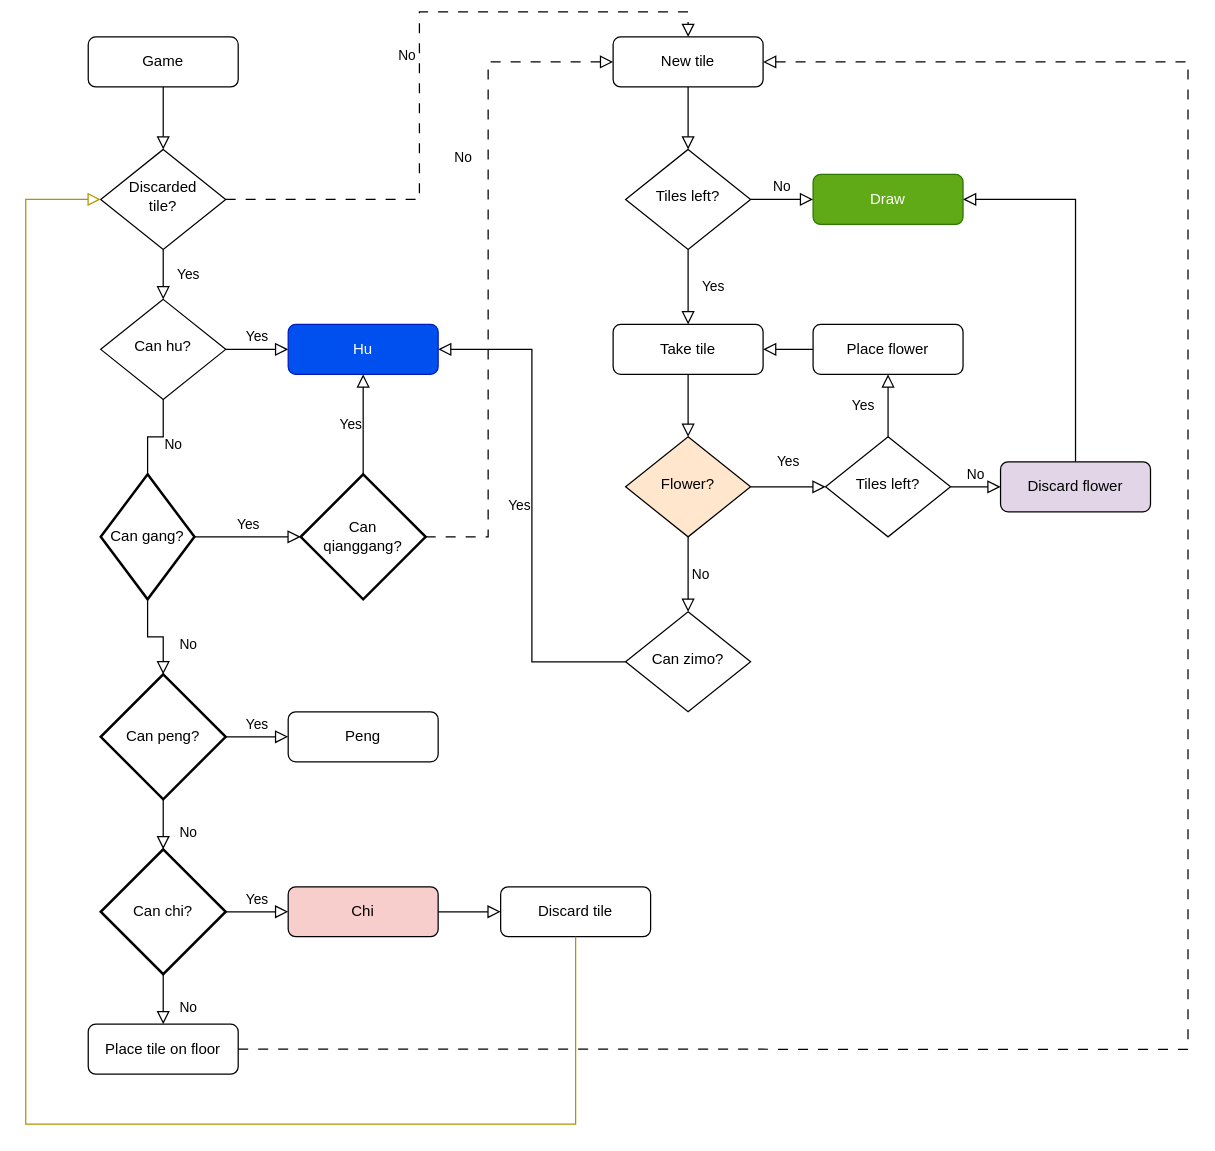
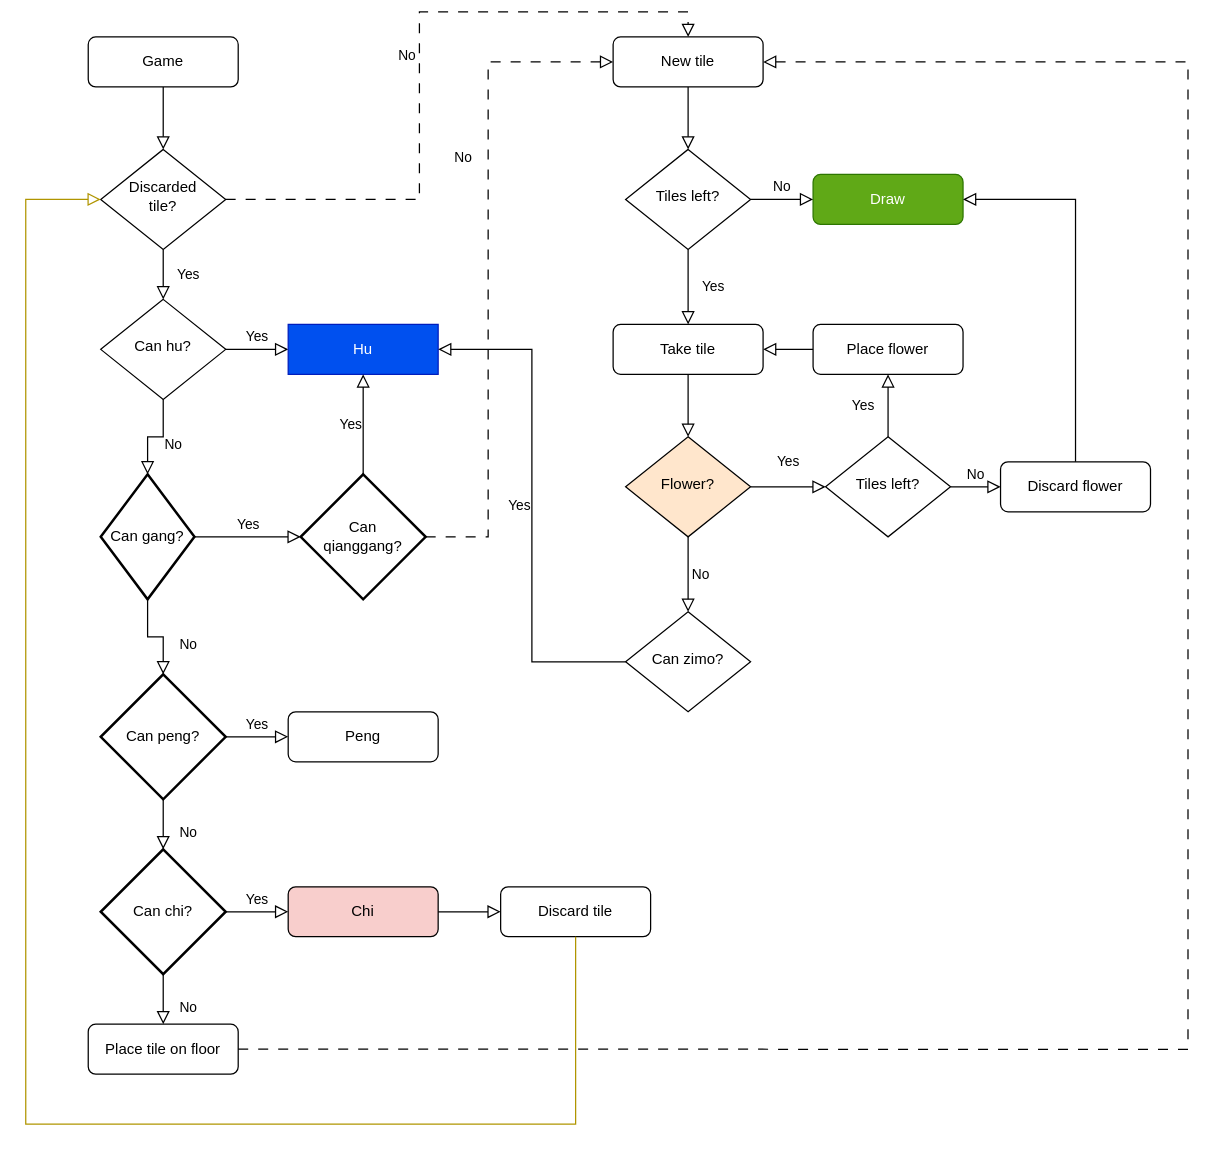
(363, 349) -> (363, 349)
(148, 466) -> (148, 460)
(1076, 487) -> (1076, 487)
